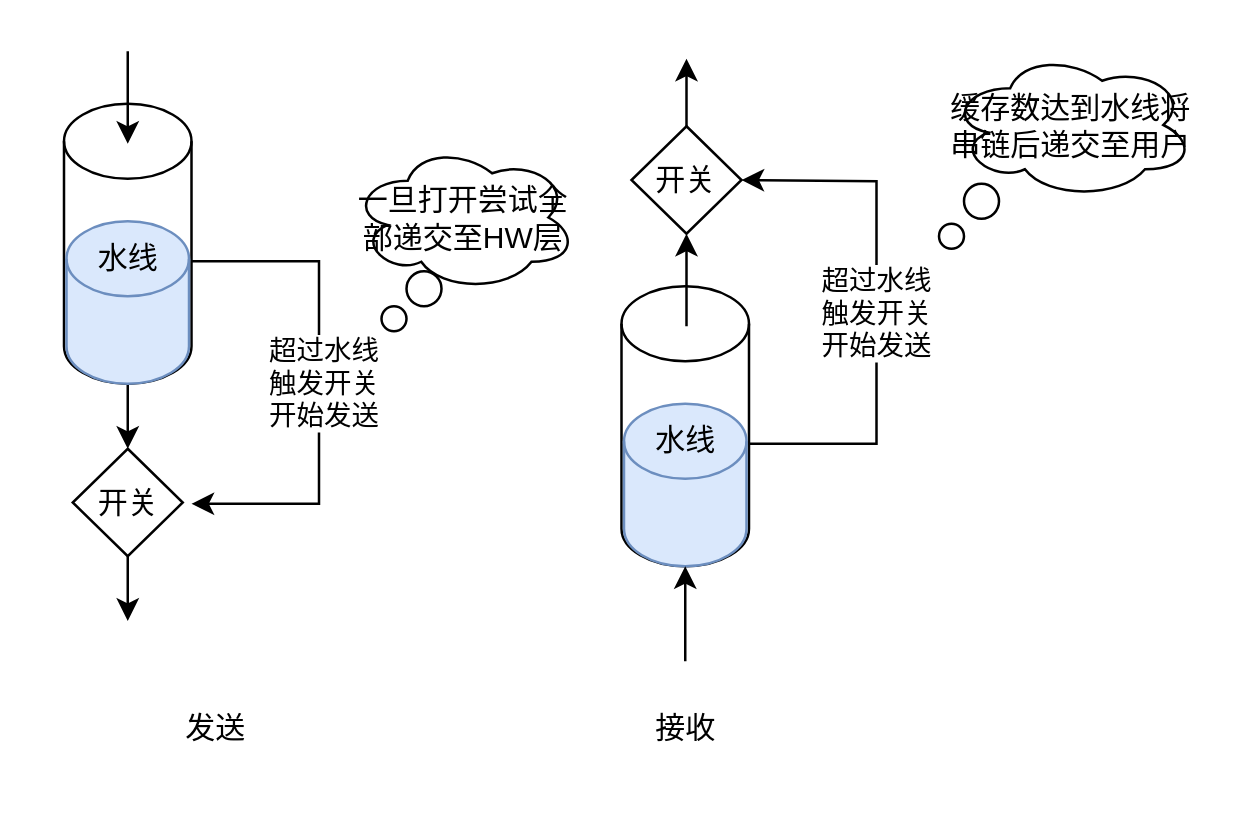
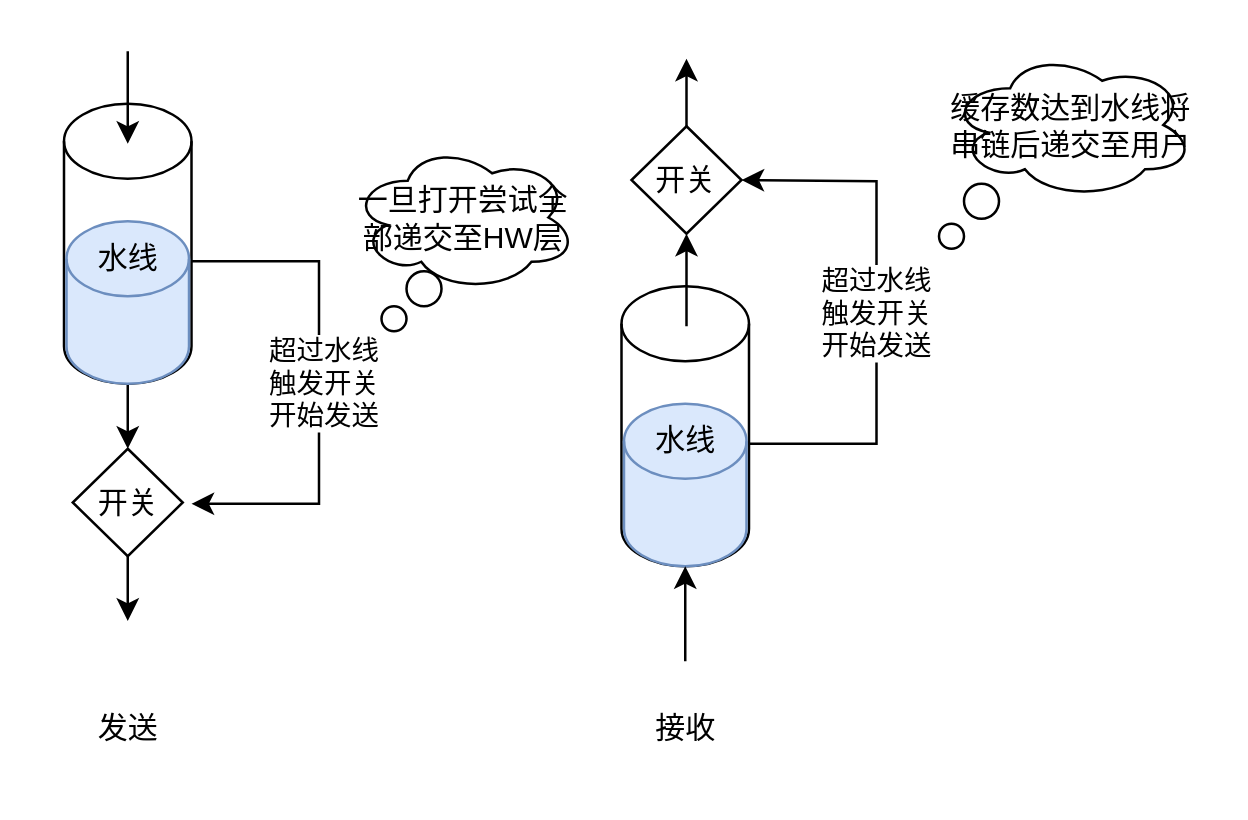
(215, 729) -> (128, 729)
